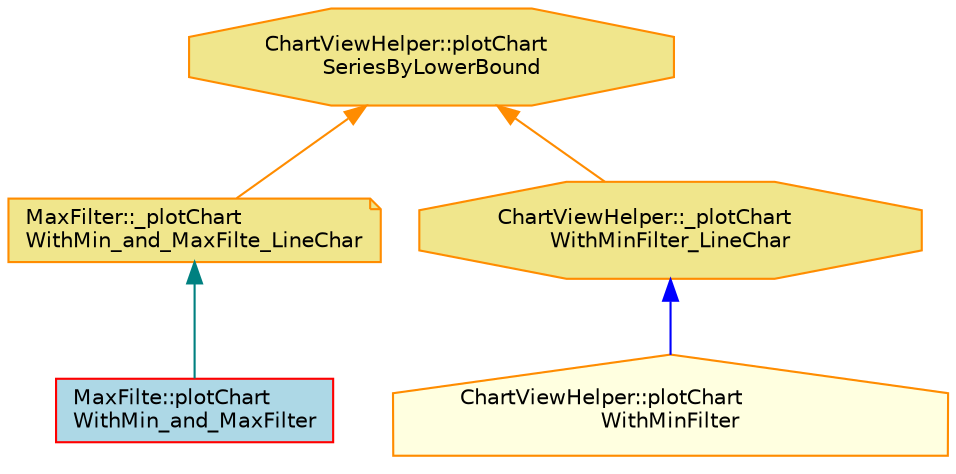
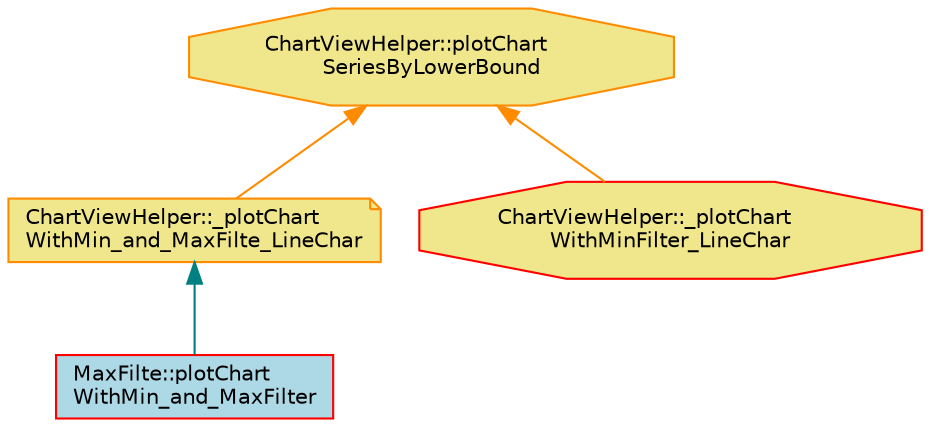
(195, 230) -> (195, 230)
(671, 230) -> (671, 230)
(671, 411) -> none
